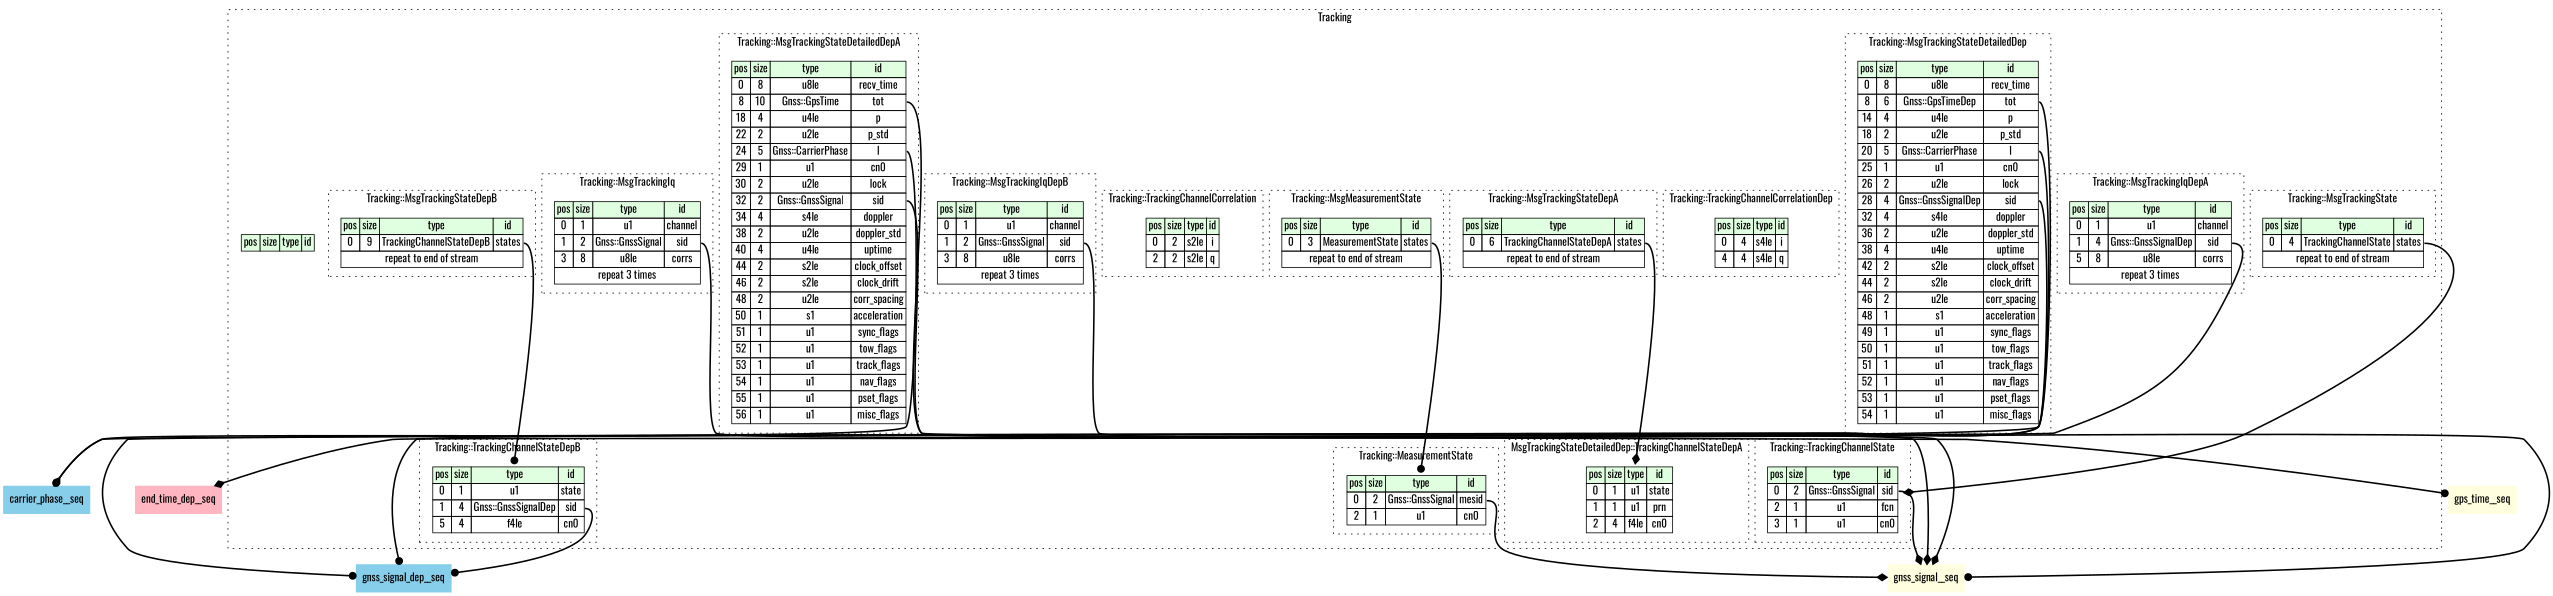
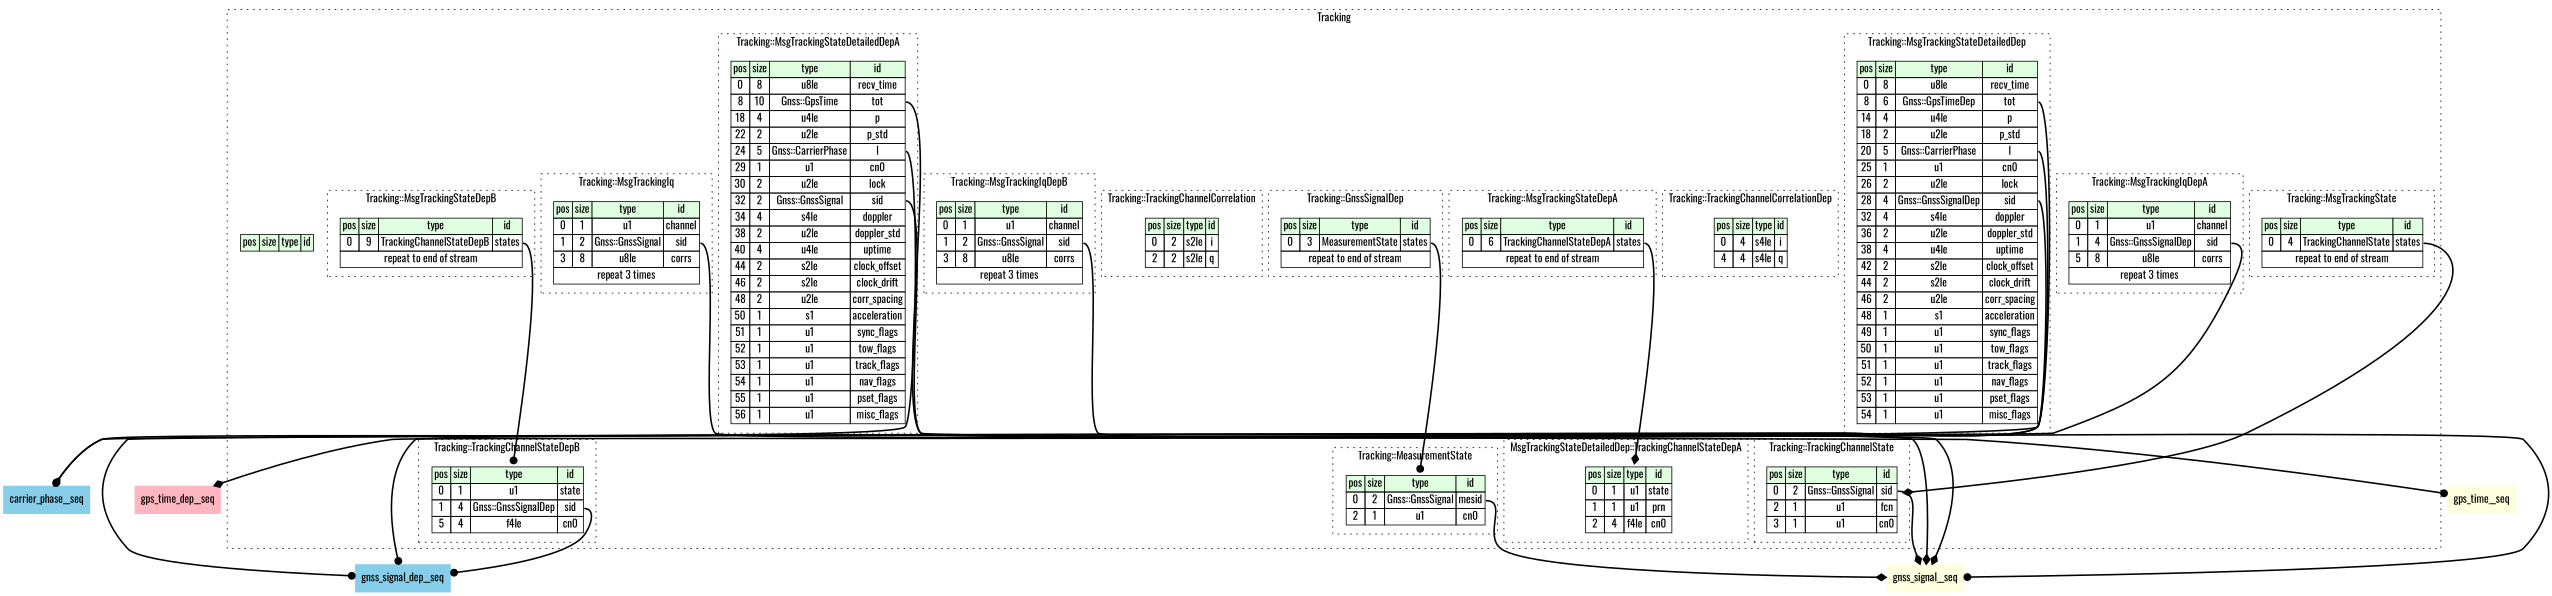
(1356, 199) -> (1356, 199)
(179, 500) -> (178, 500)
